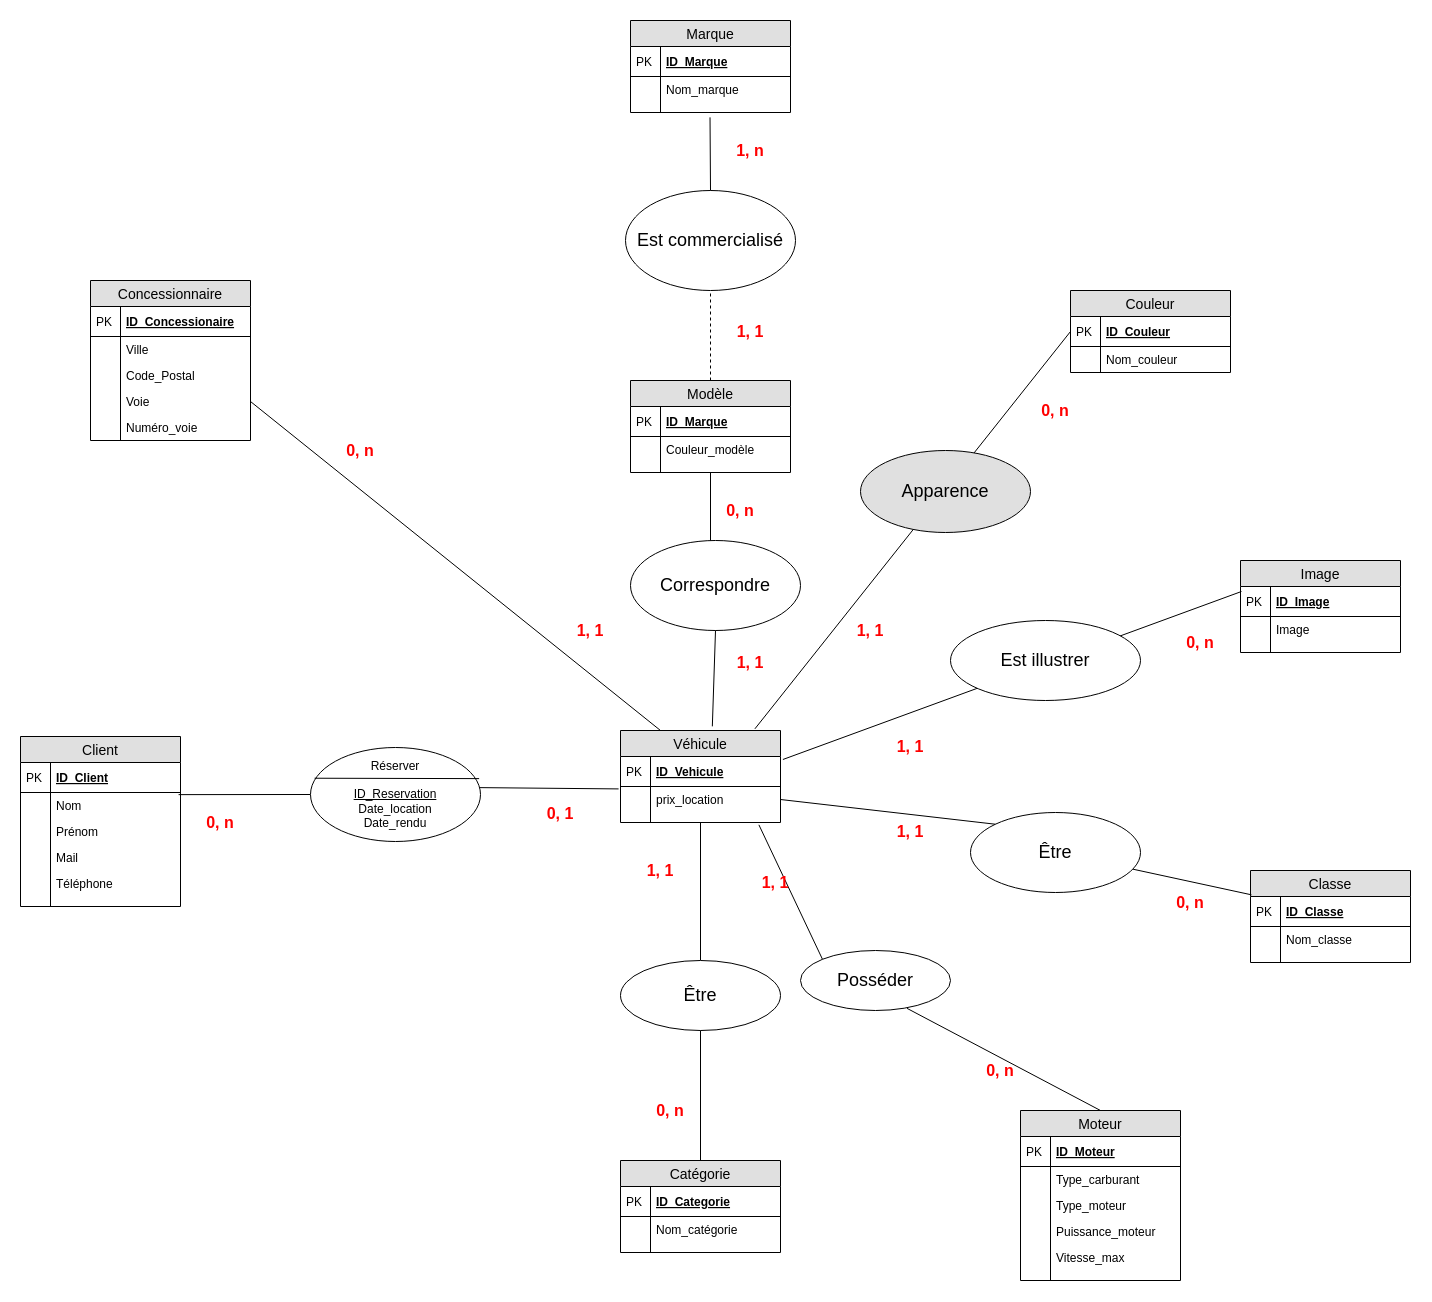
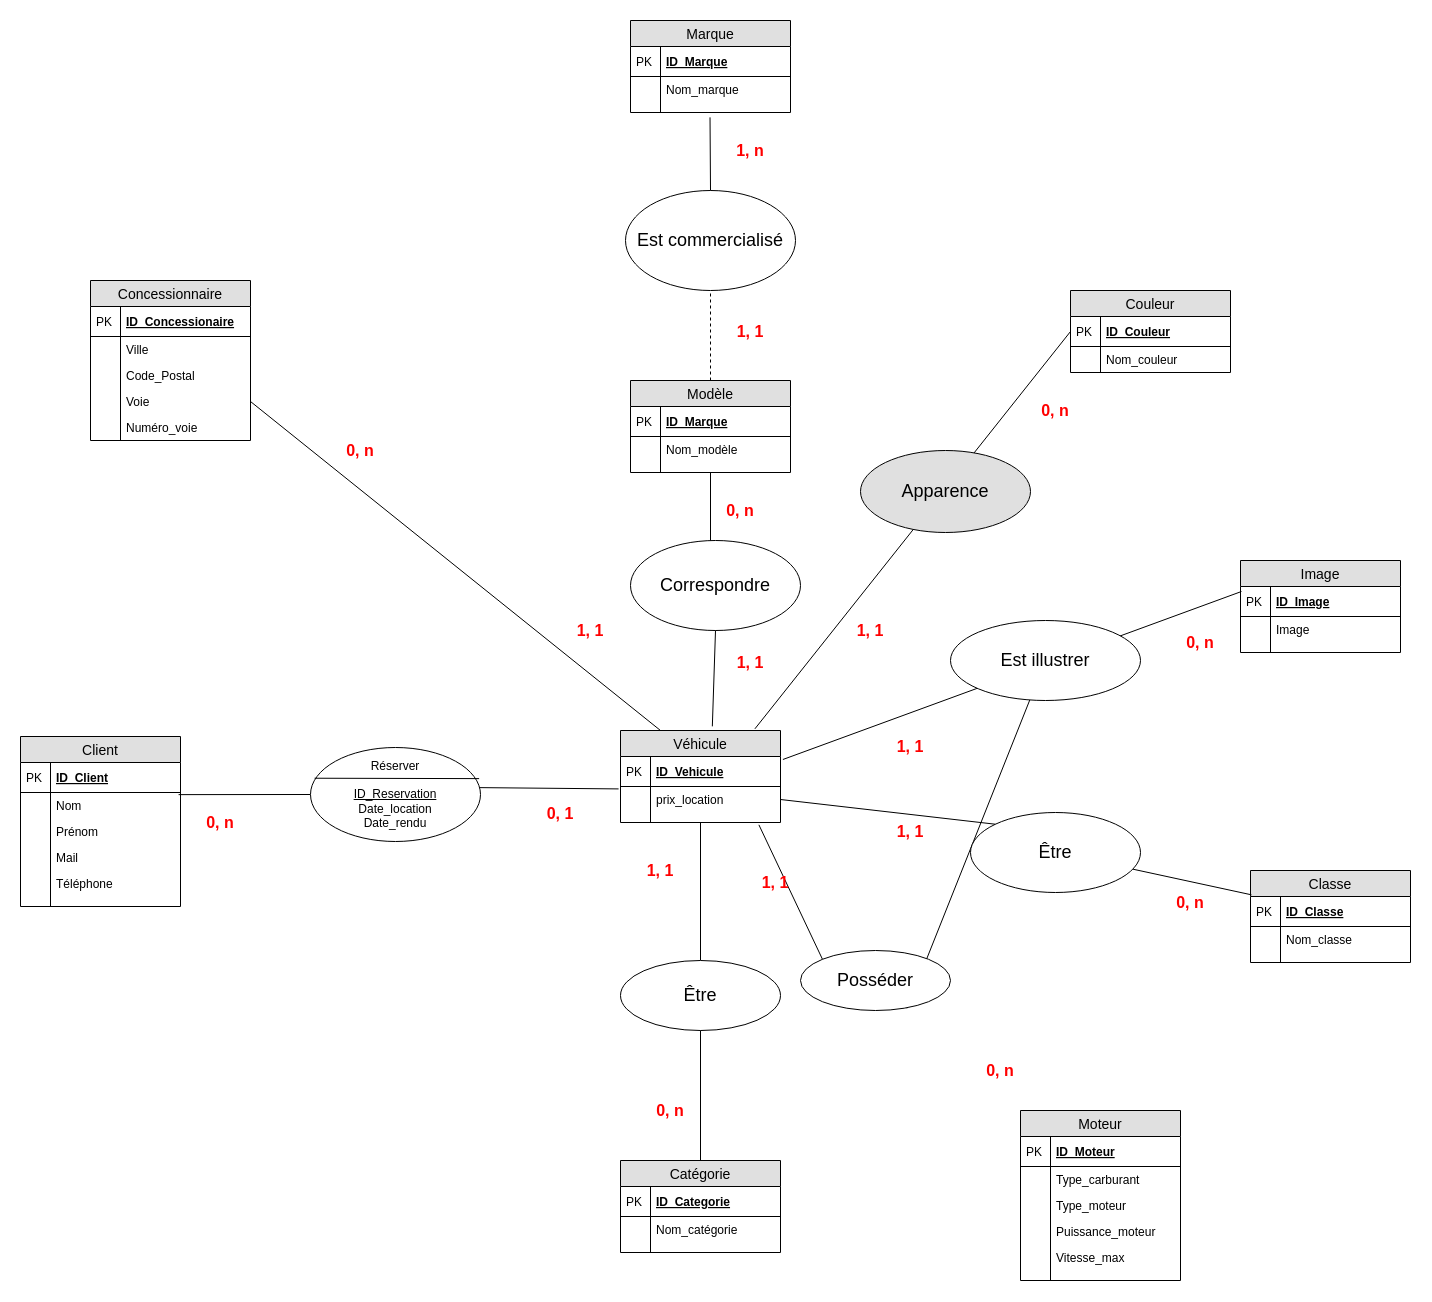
(710, 450) -> (698, 450)
(1004, 1059) -> (978, 829)
